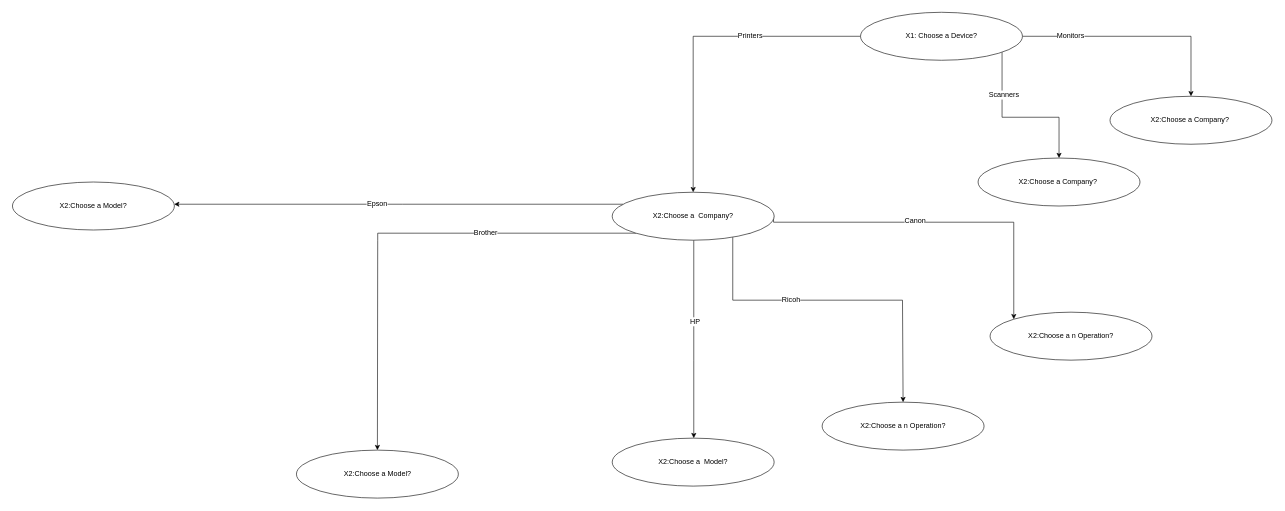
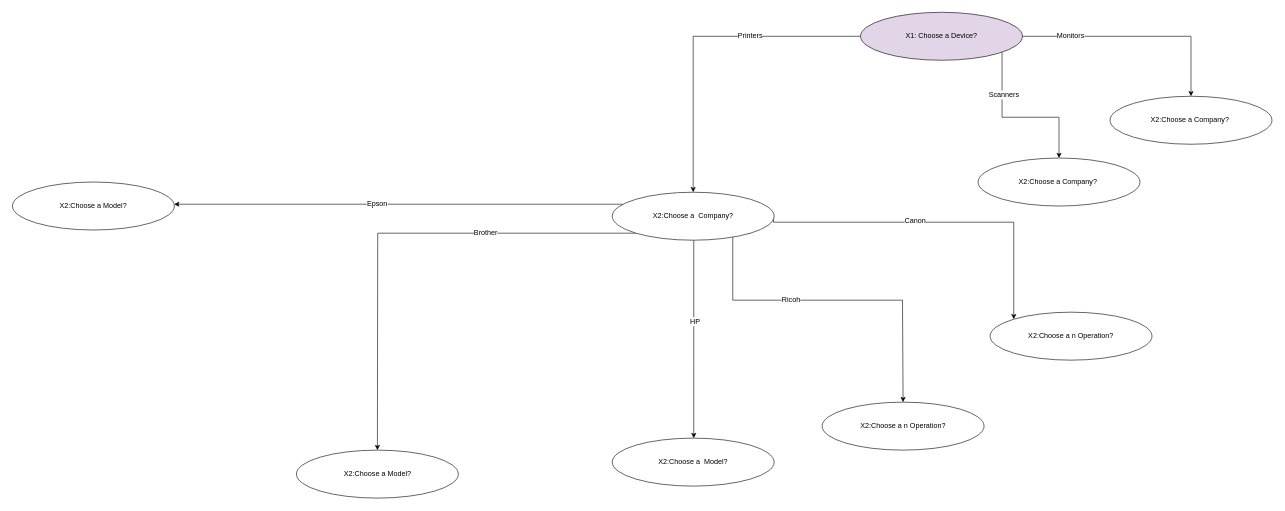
(942, 36) -> (942, 36)
